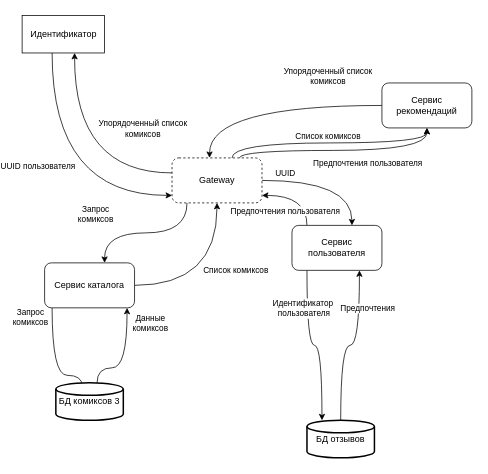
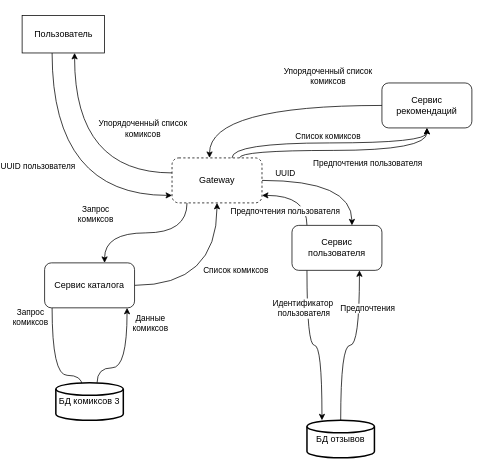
(64, 34) -> (64, 34)
